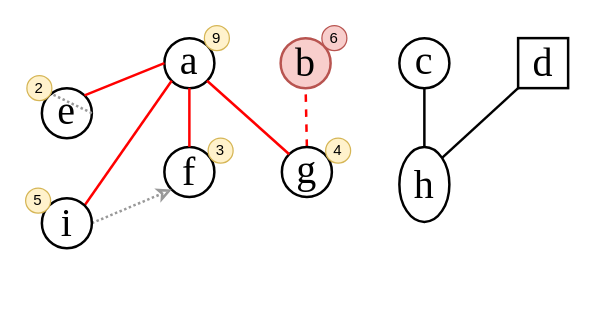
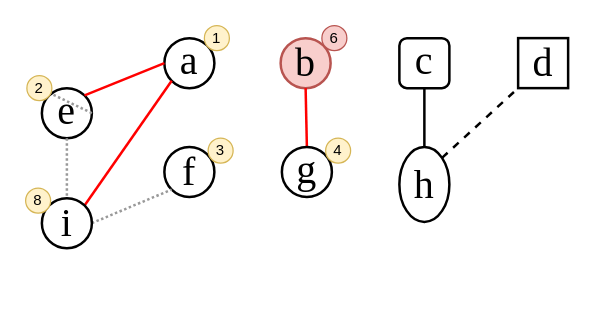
(217, 38) -> (217, 38)
(424, 63) -> (424, 63)
(306, 115) -> (306, 115)
(189, 118) -> none
(248, 118) -> none
(482, 121) -> (482, 121)
none -> (67, 167)
(159, 195) -> (165, 192)
(38, 201) -> (38, 201)
